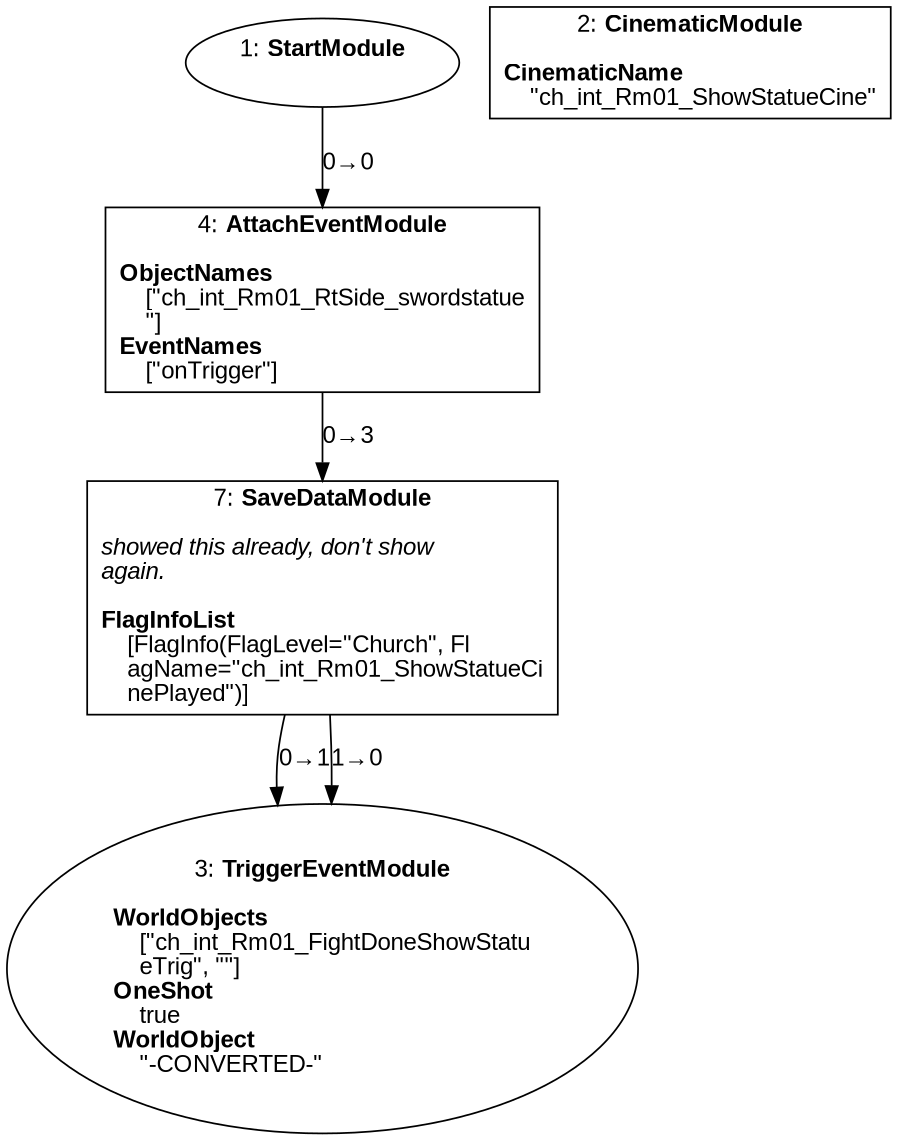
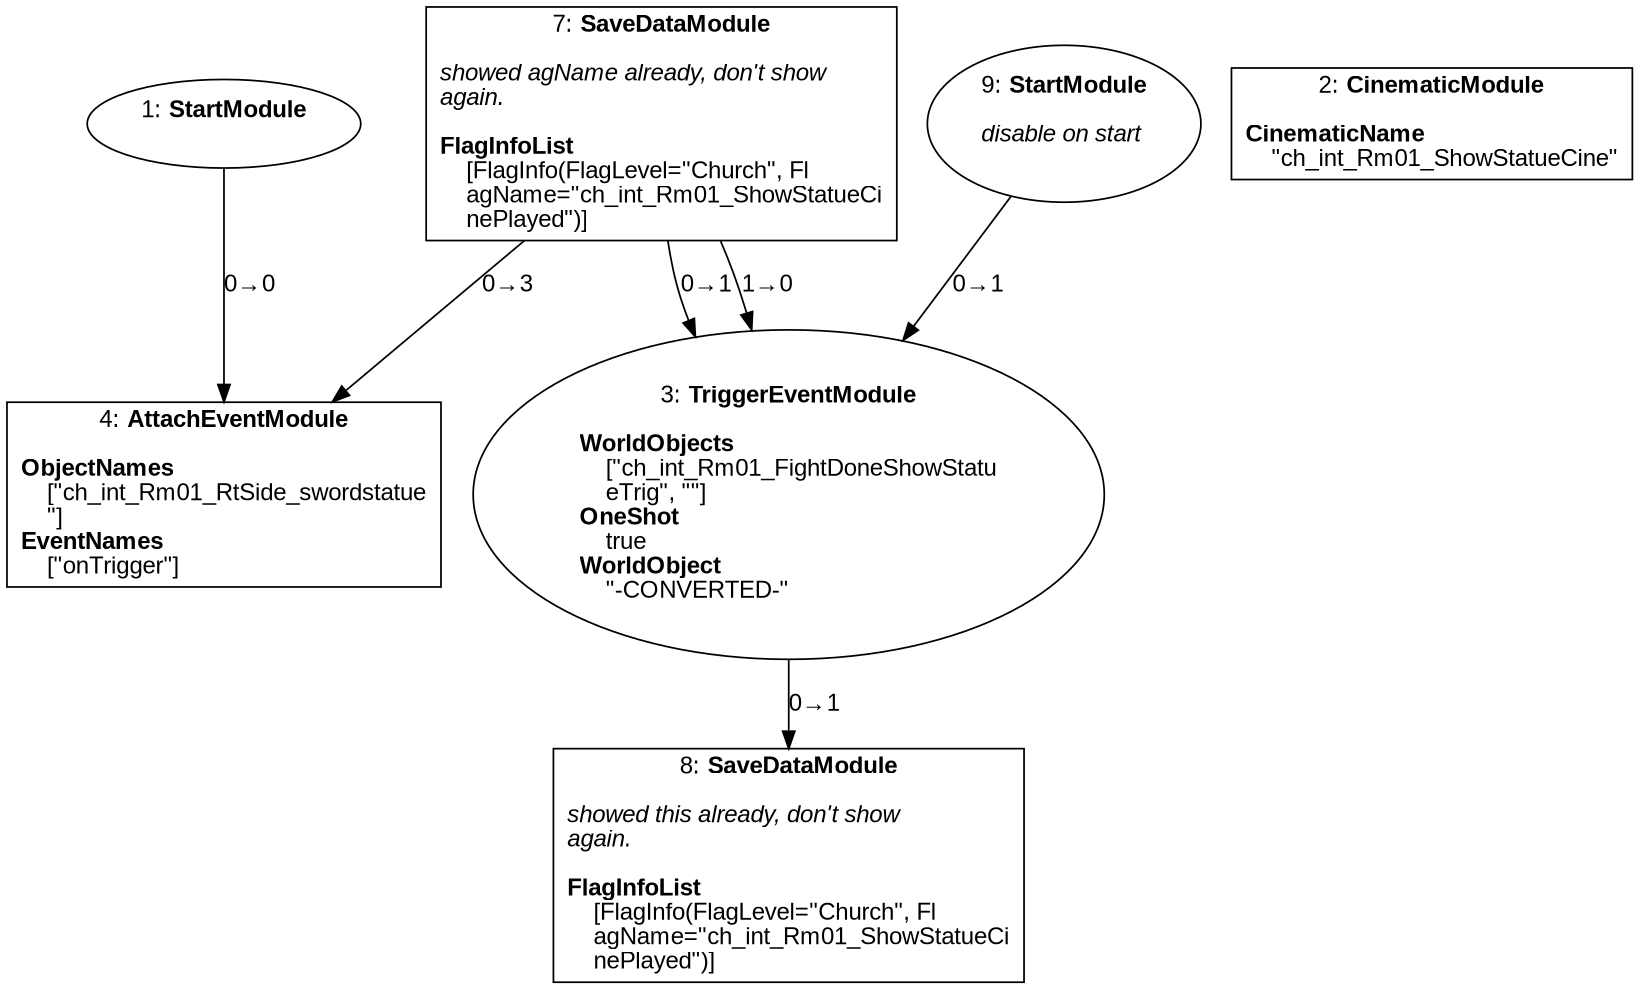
none -> (1064, 124)
(323, 427) -> (435, 316)
(271, 547) -> (637, 73)
none -> (789, 865)
